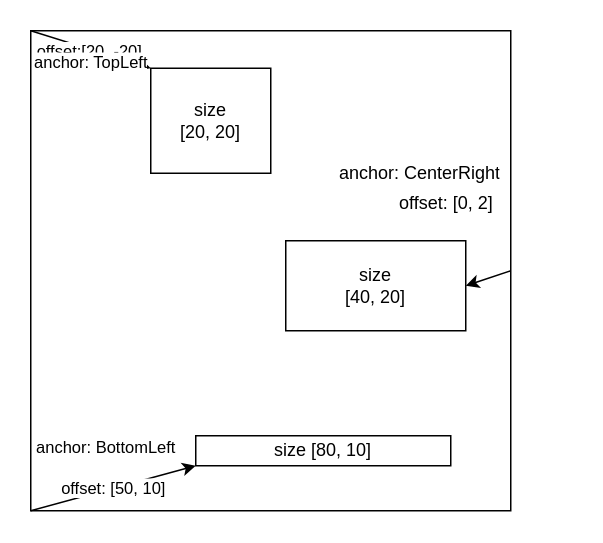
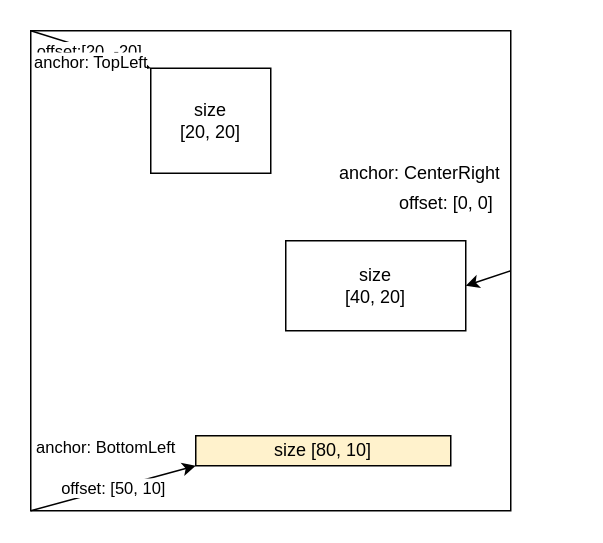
(461, 203) -> (461, 203)
(323, 451) -> (323, 451)
